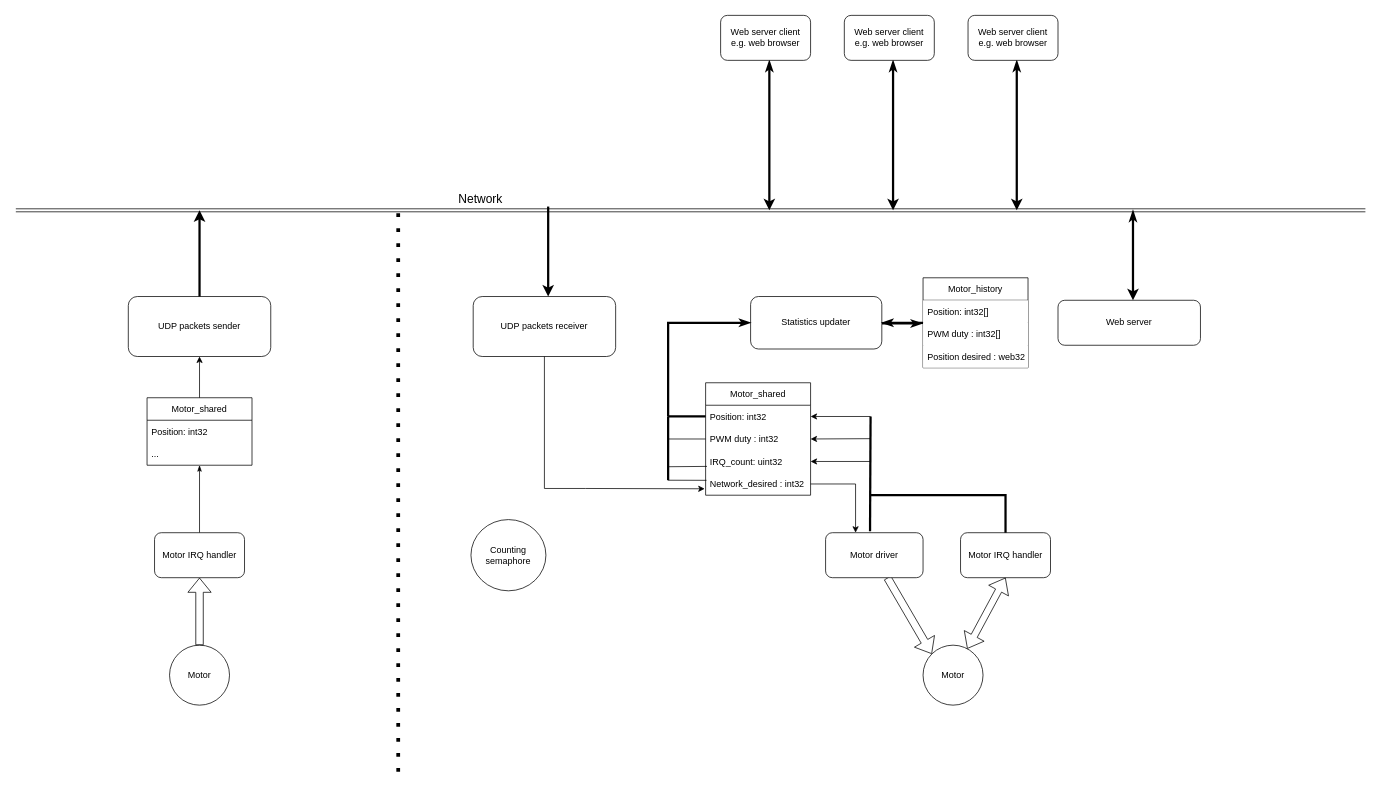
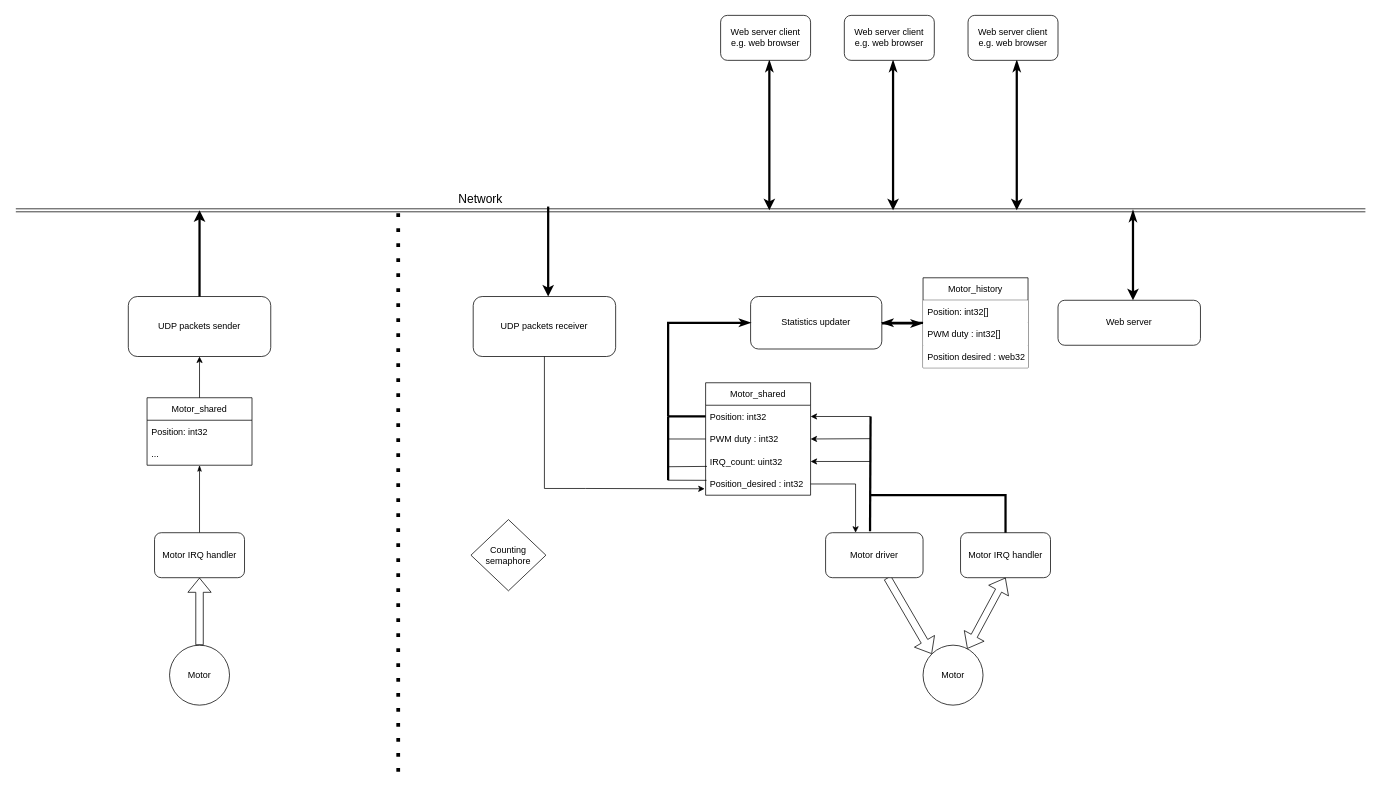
(762, 485) -> (762, 485)
(508, 555) -> (508, 555)
